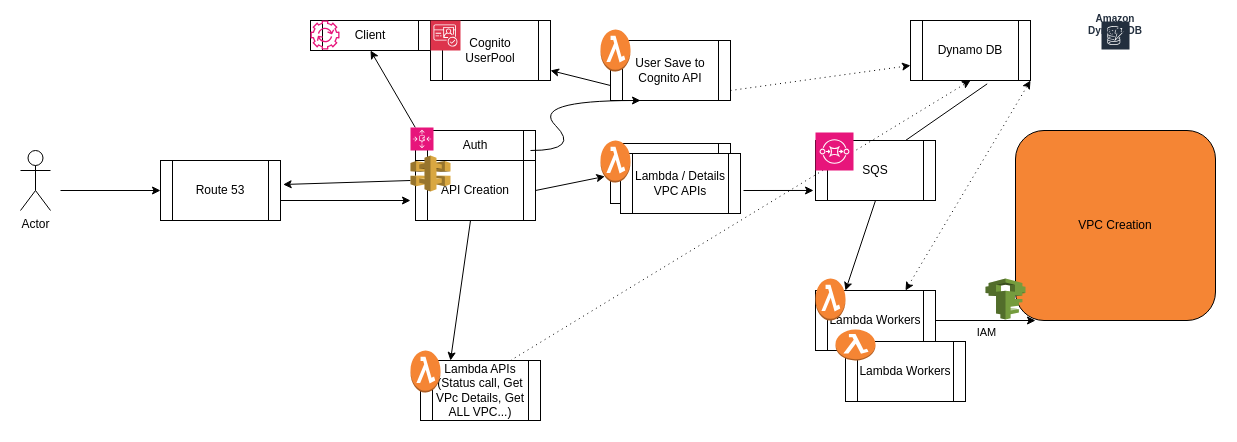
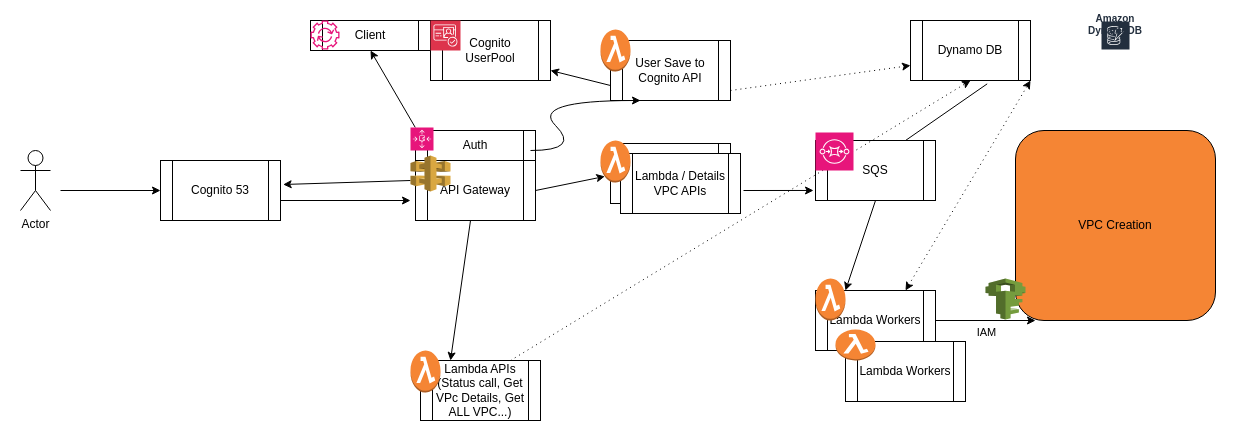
(221, 191) -> (221, 191)
(476, 191) -> (476, 191)
